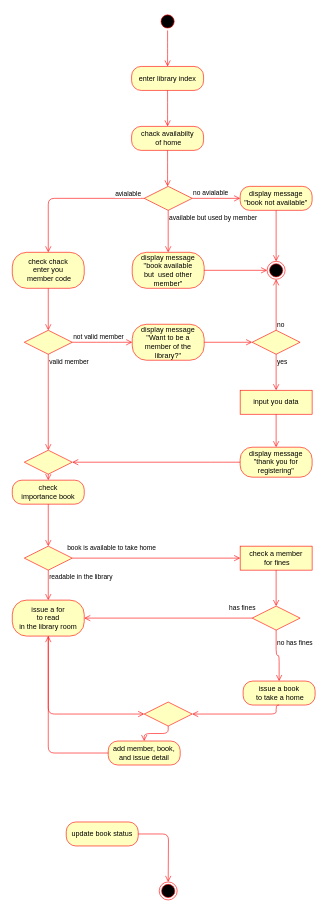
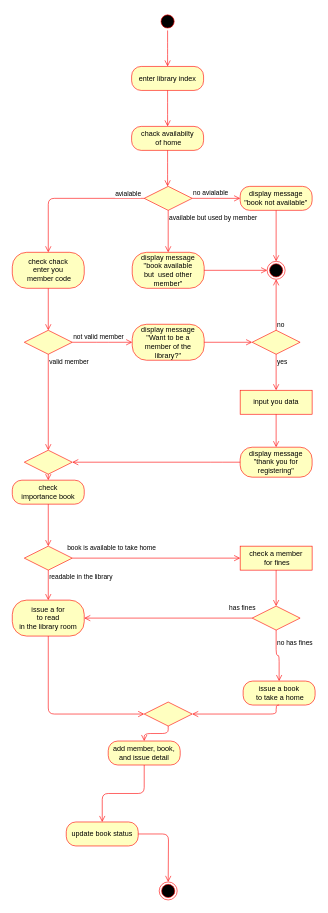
(60, 753) -> (124, 794)
